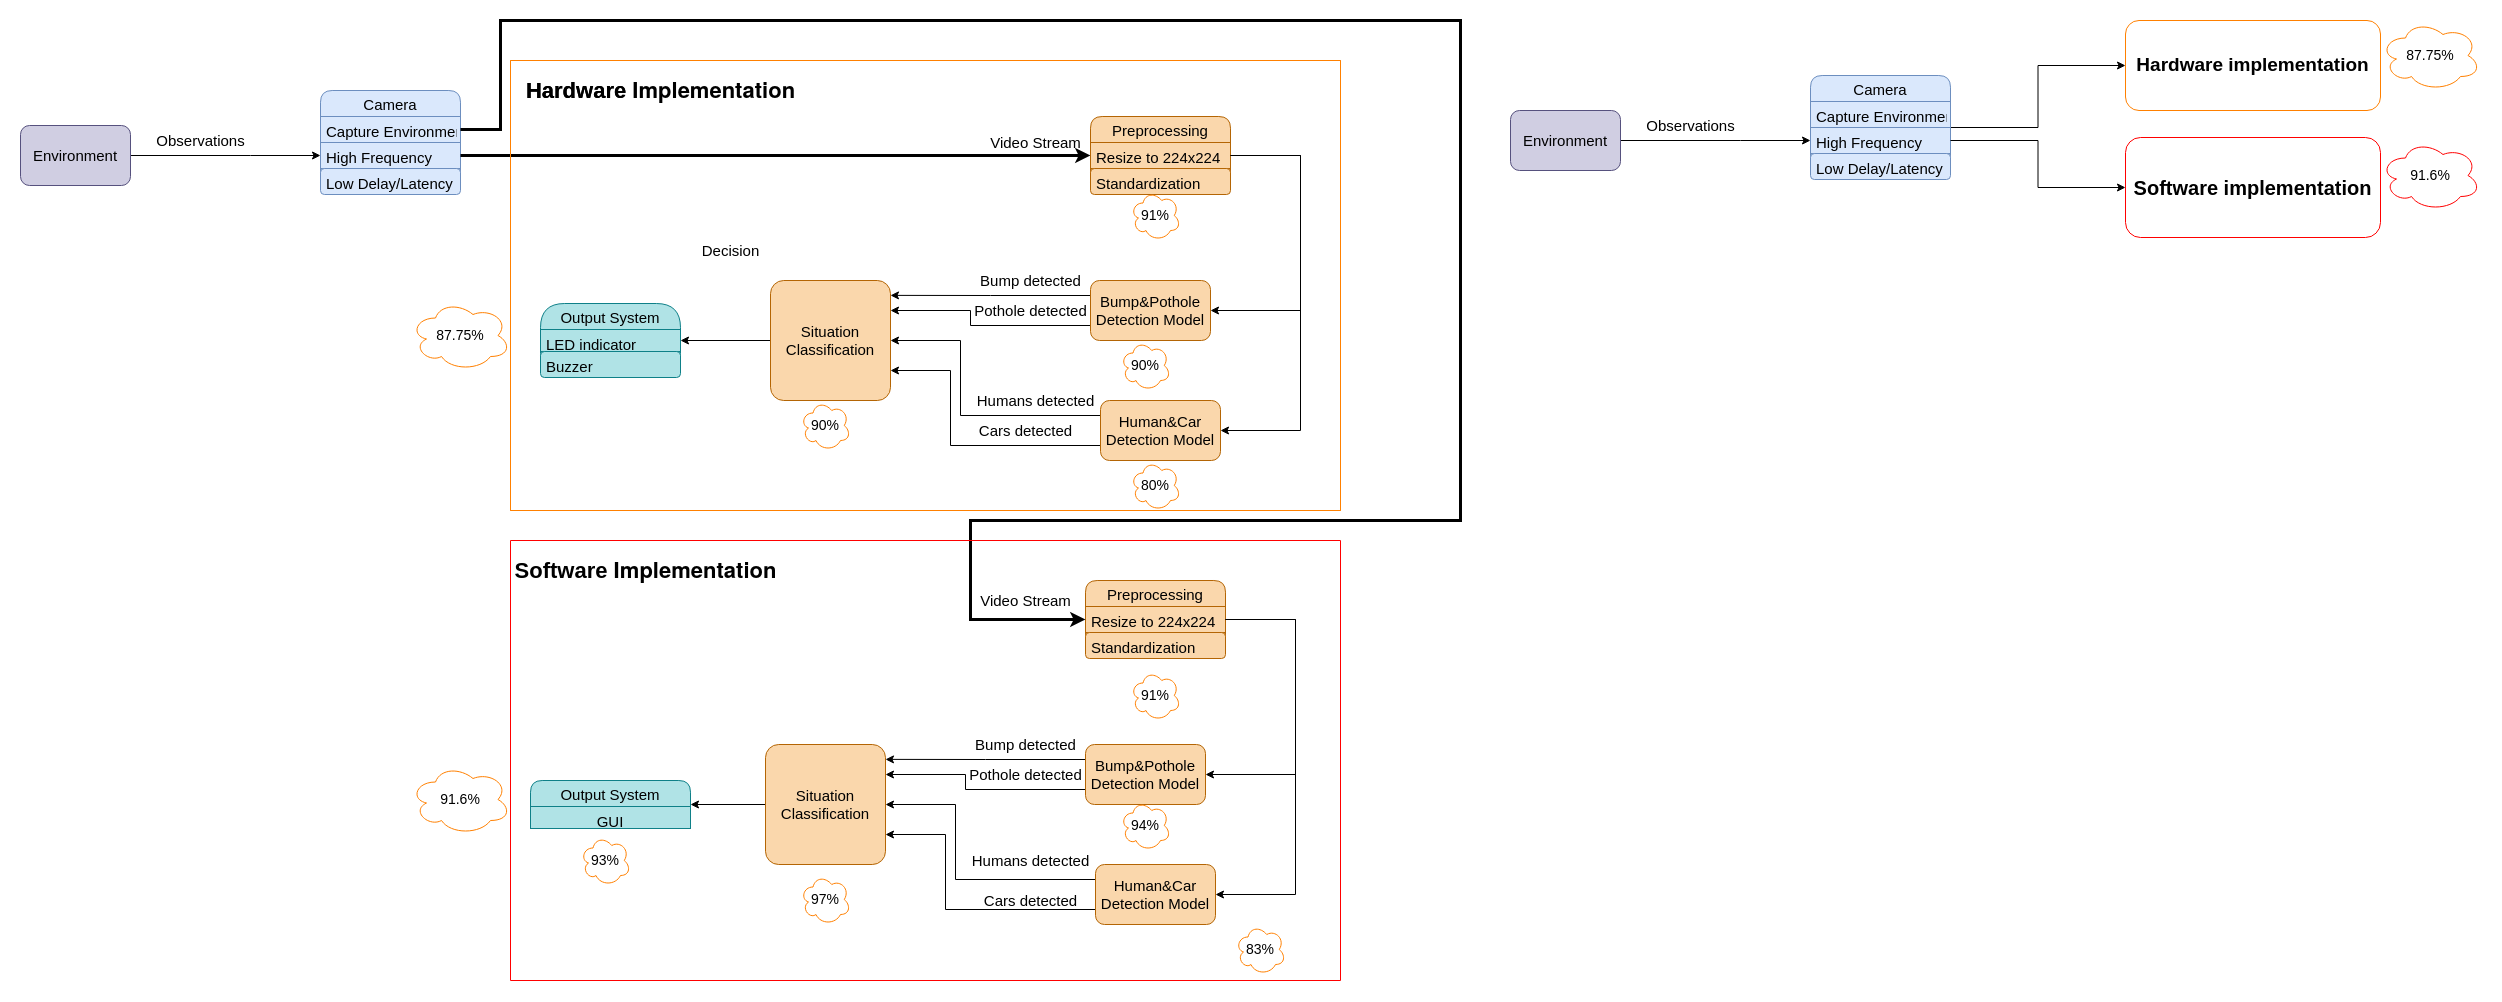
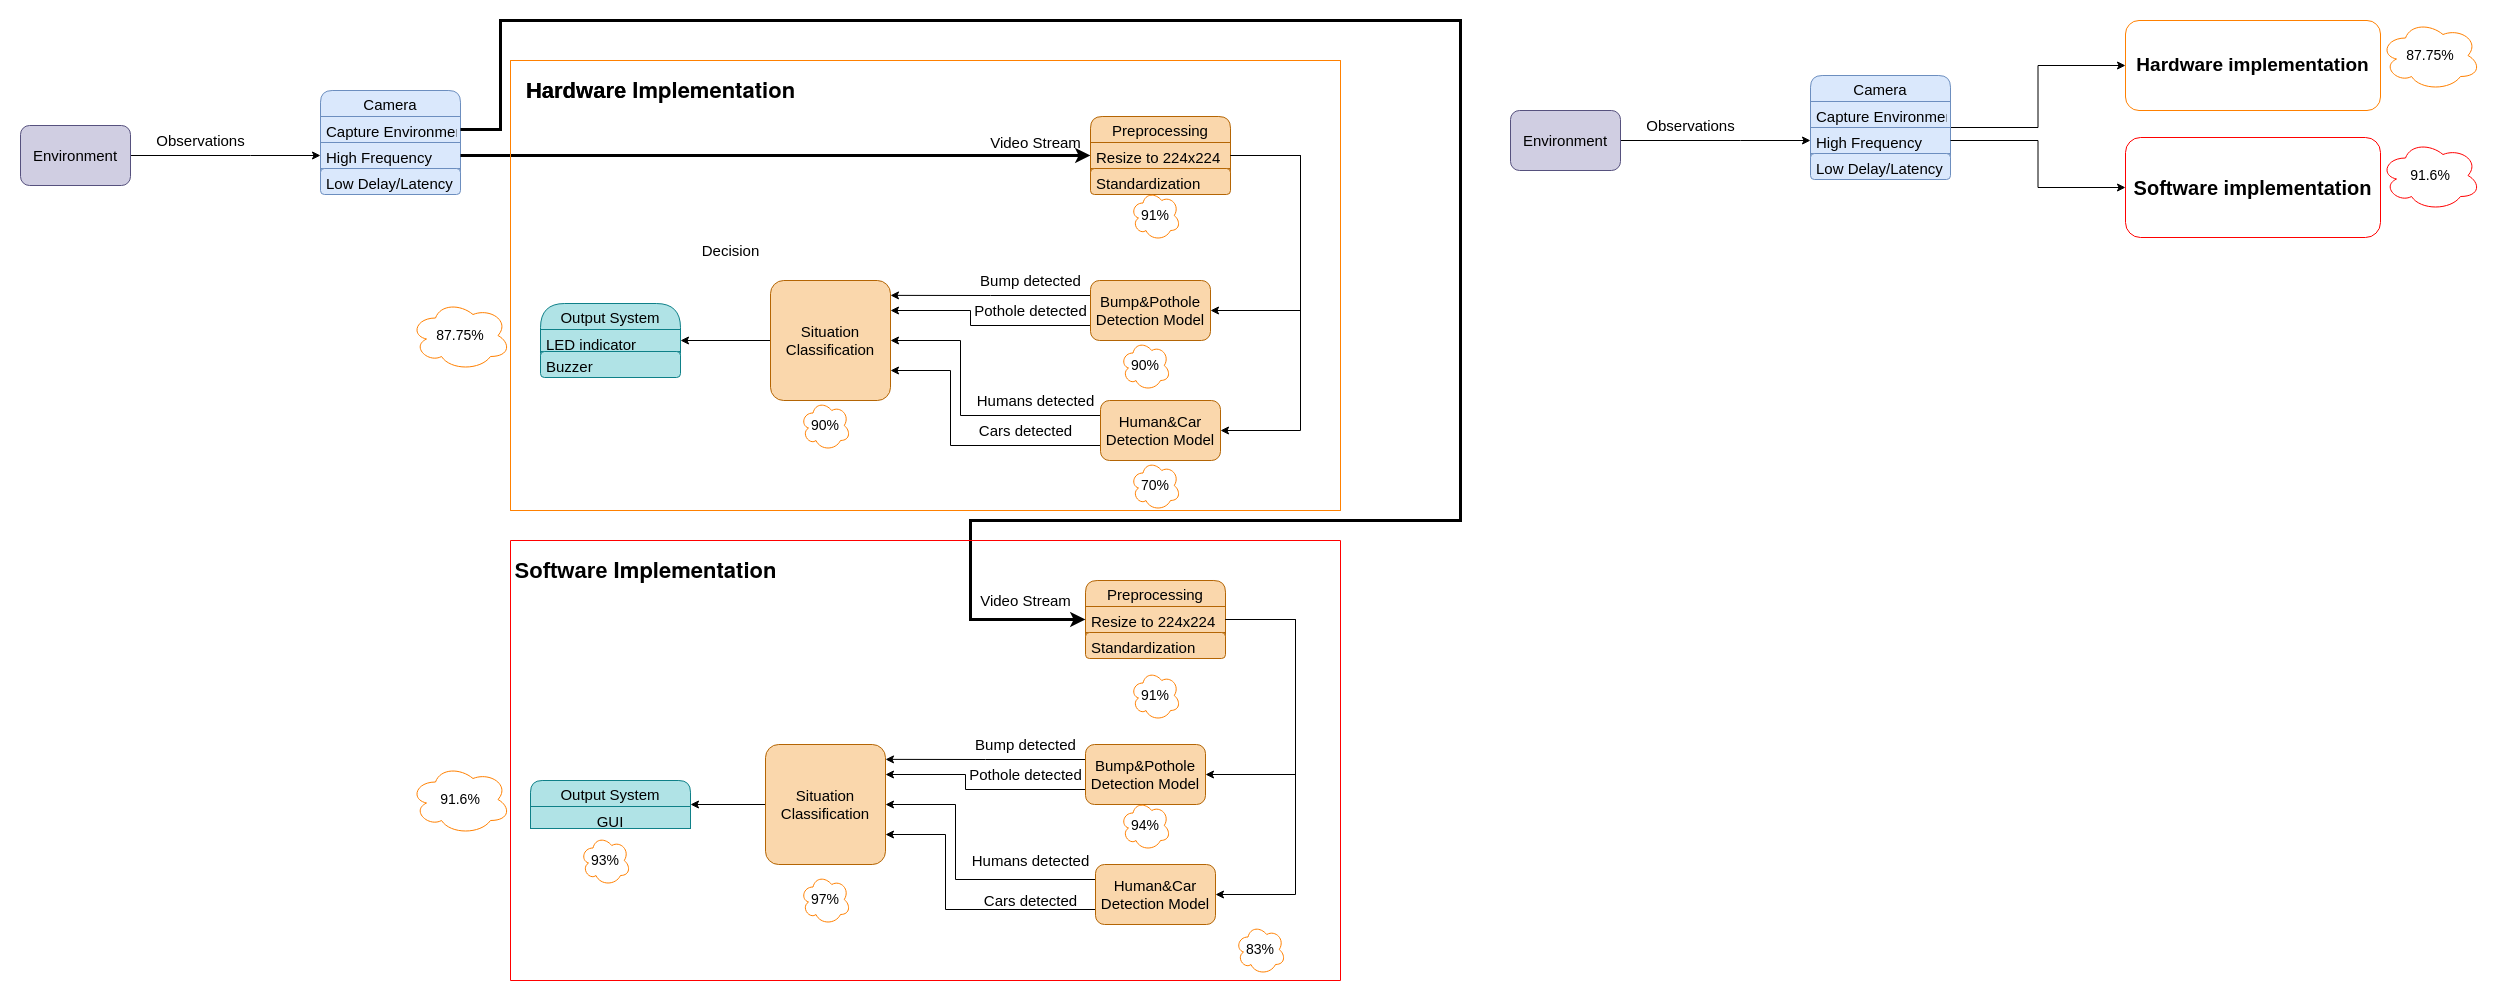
(1156, 486) -> (1156, 486)
